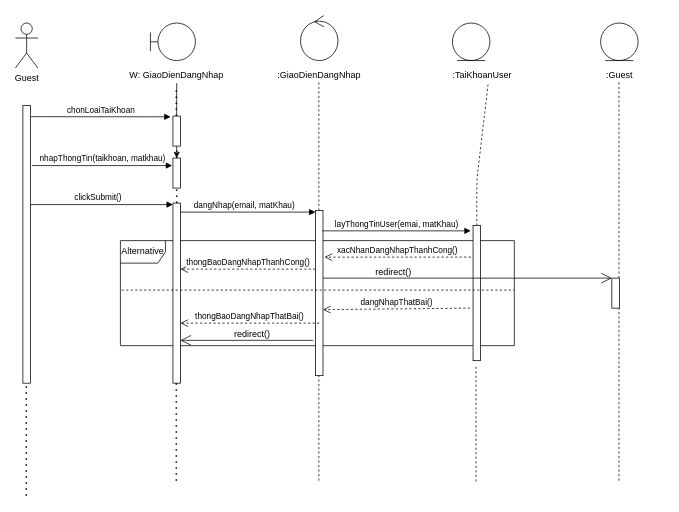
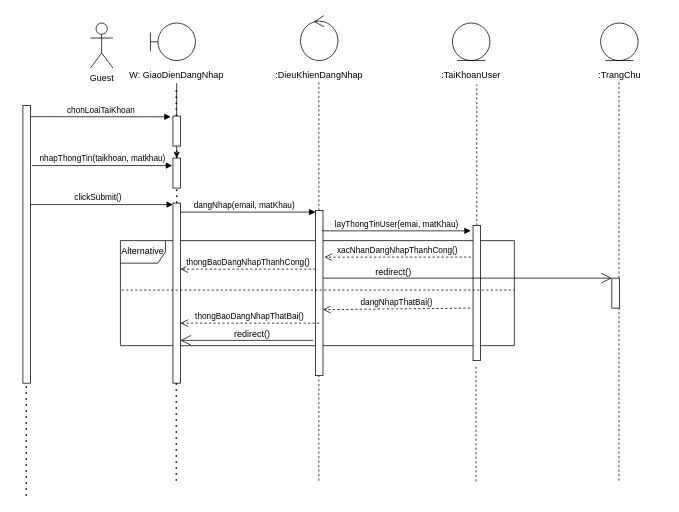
(27, 45) -> (102, 45)
(319, 75) -> (319, 75)
(482, 75) -> (471, 75)
(620, 75) -> (620, 75)
